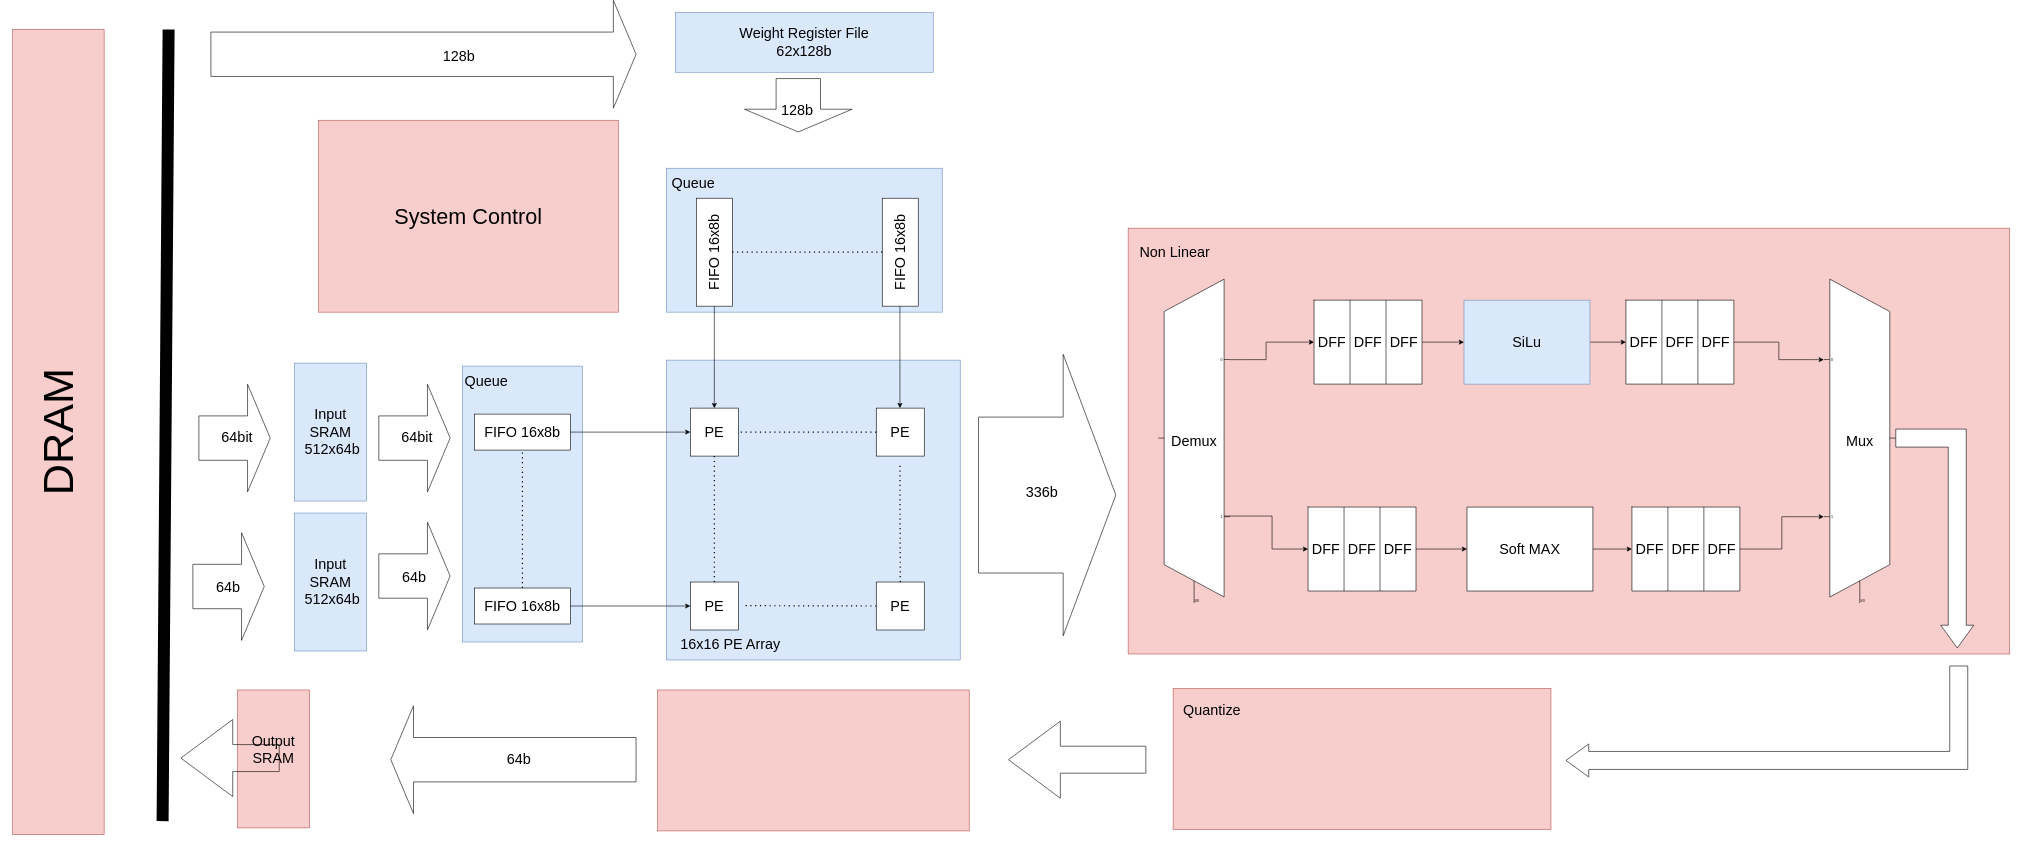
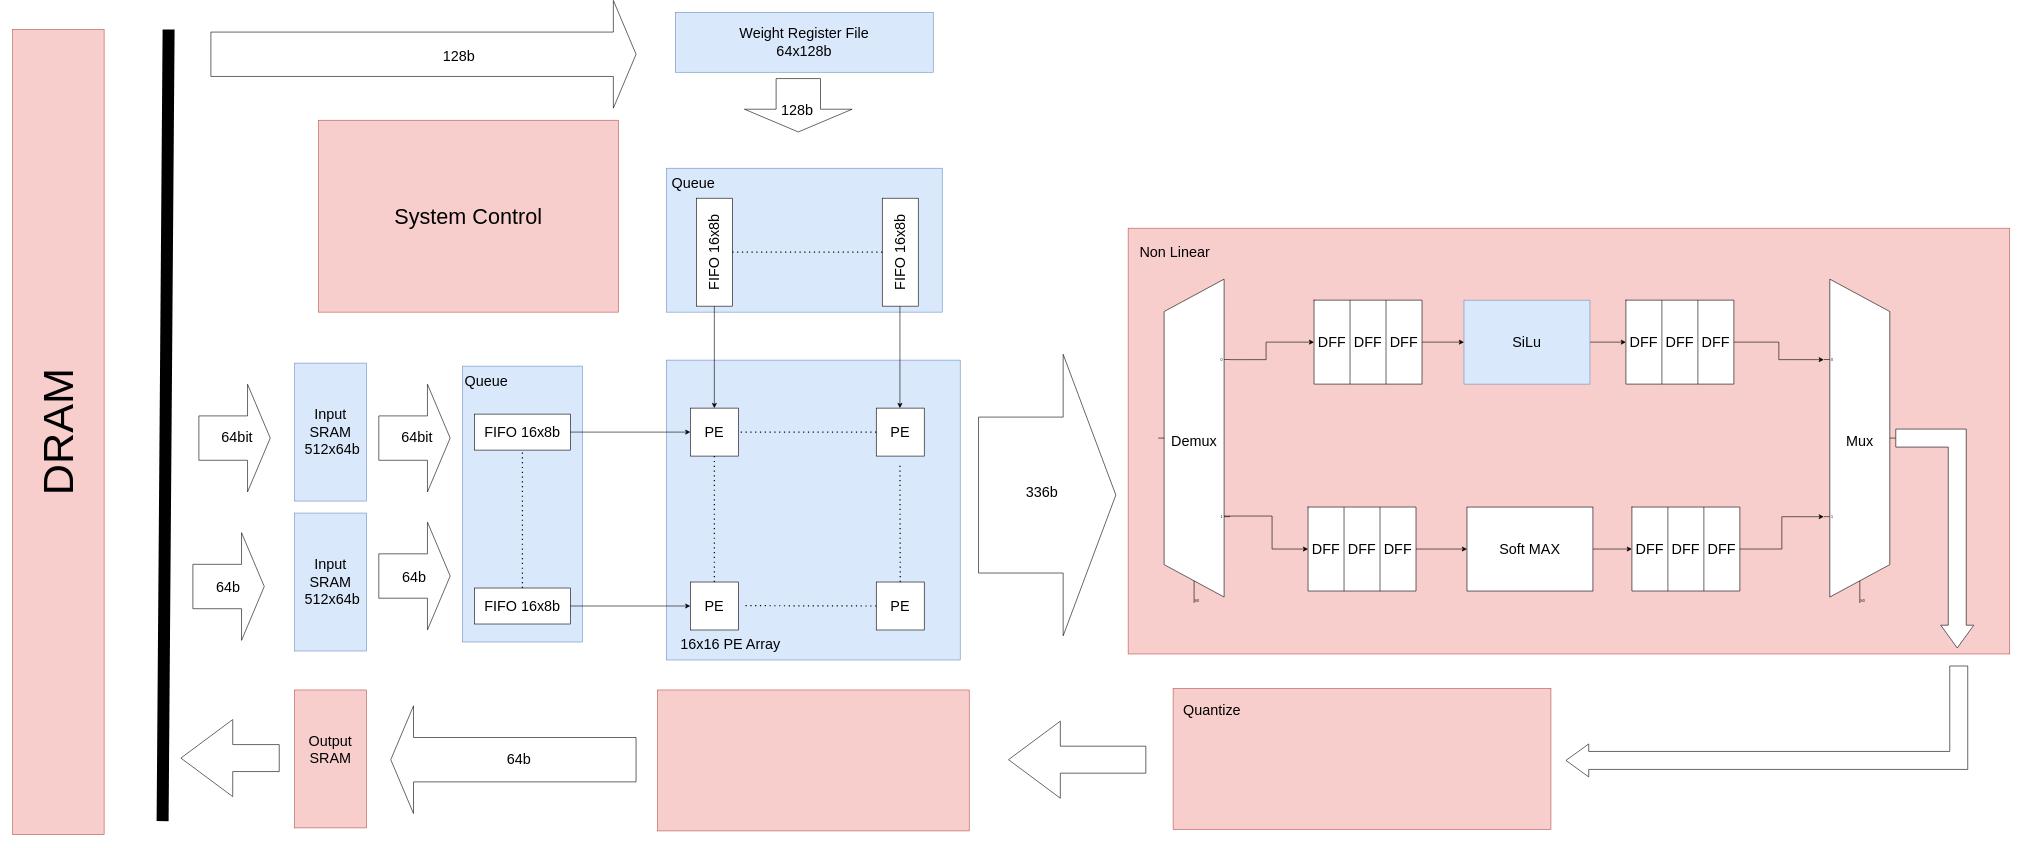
(804, 42) -> (804, 42)
(273, 759) -> (330, 759)
